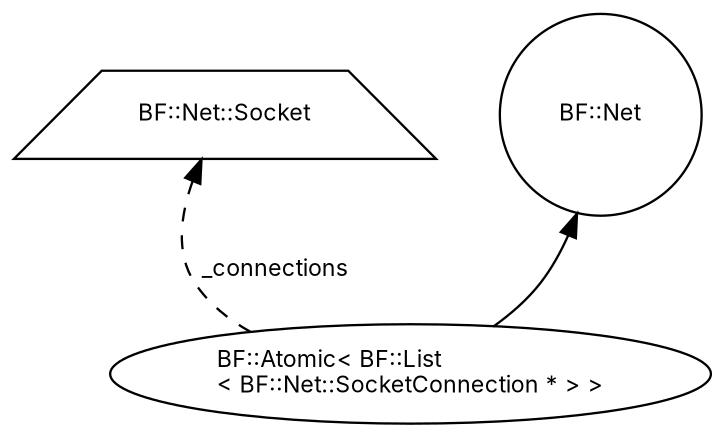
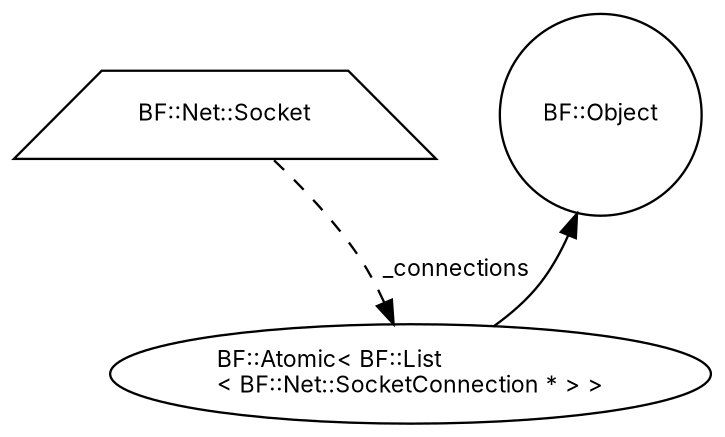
(601, 115) -> (601, 115)
(188, 269) -> (335, 226)
